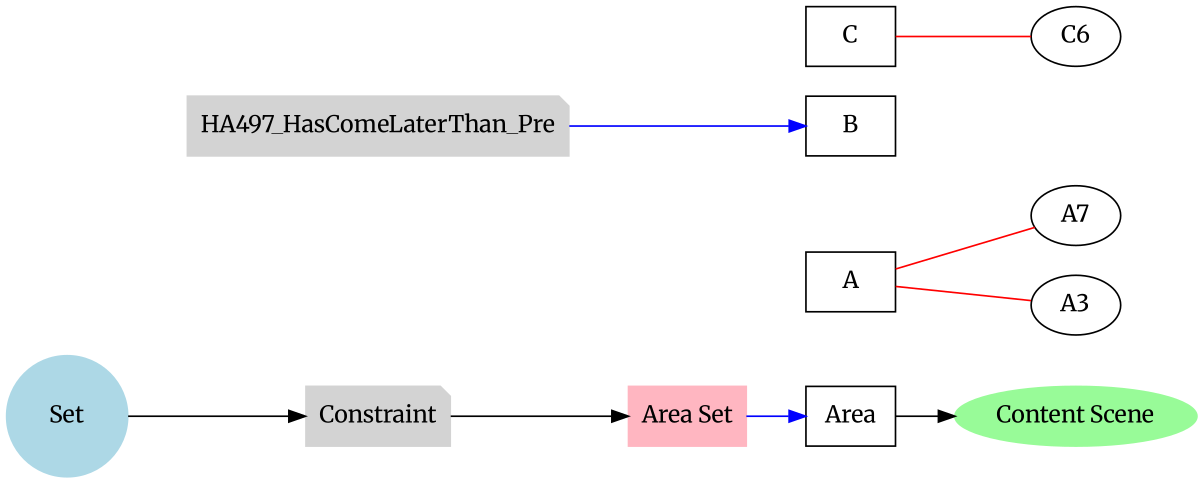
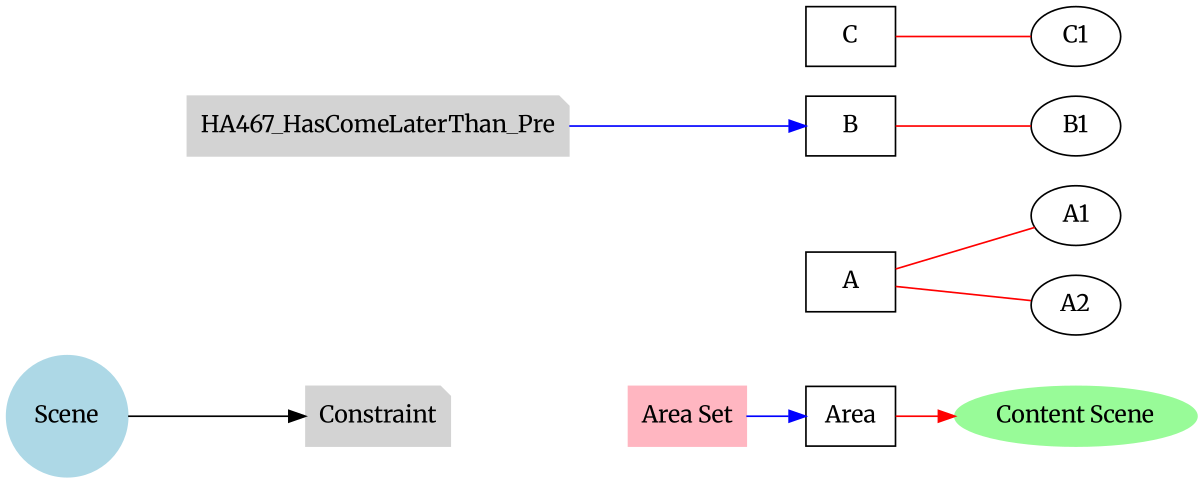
(1076, 36) -> (1076, 36)
(378, 126) -> (378, 126)
none -> (1076, 126)
(1076, 216) -> (1076, 216)
(1076, 305) -> (1076, 305)
(67, 416) -> (67, 416)
(531, 416) -> none
(917, 416) -> (917, 416)
